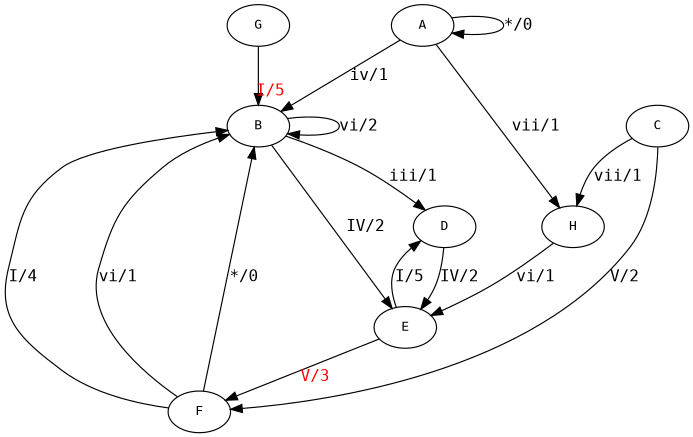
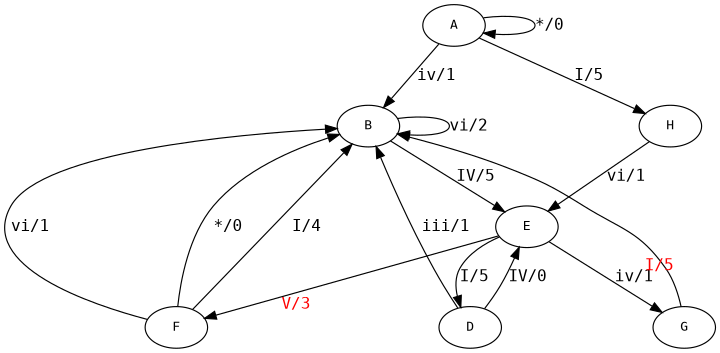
(536, 126) -> (589, 76)
(658, 126) -> none
(354, 164) -> (416, 234)
(366, 227) -> (476, 176)
none -> (601, 274)
(460, 277) -> (528, 277)
